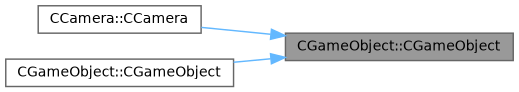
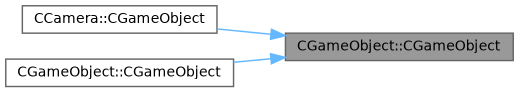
(120, 19) -> (120, 19)
